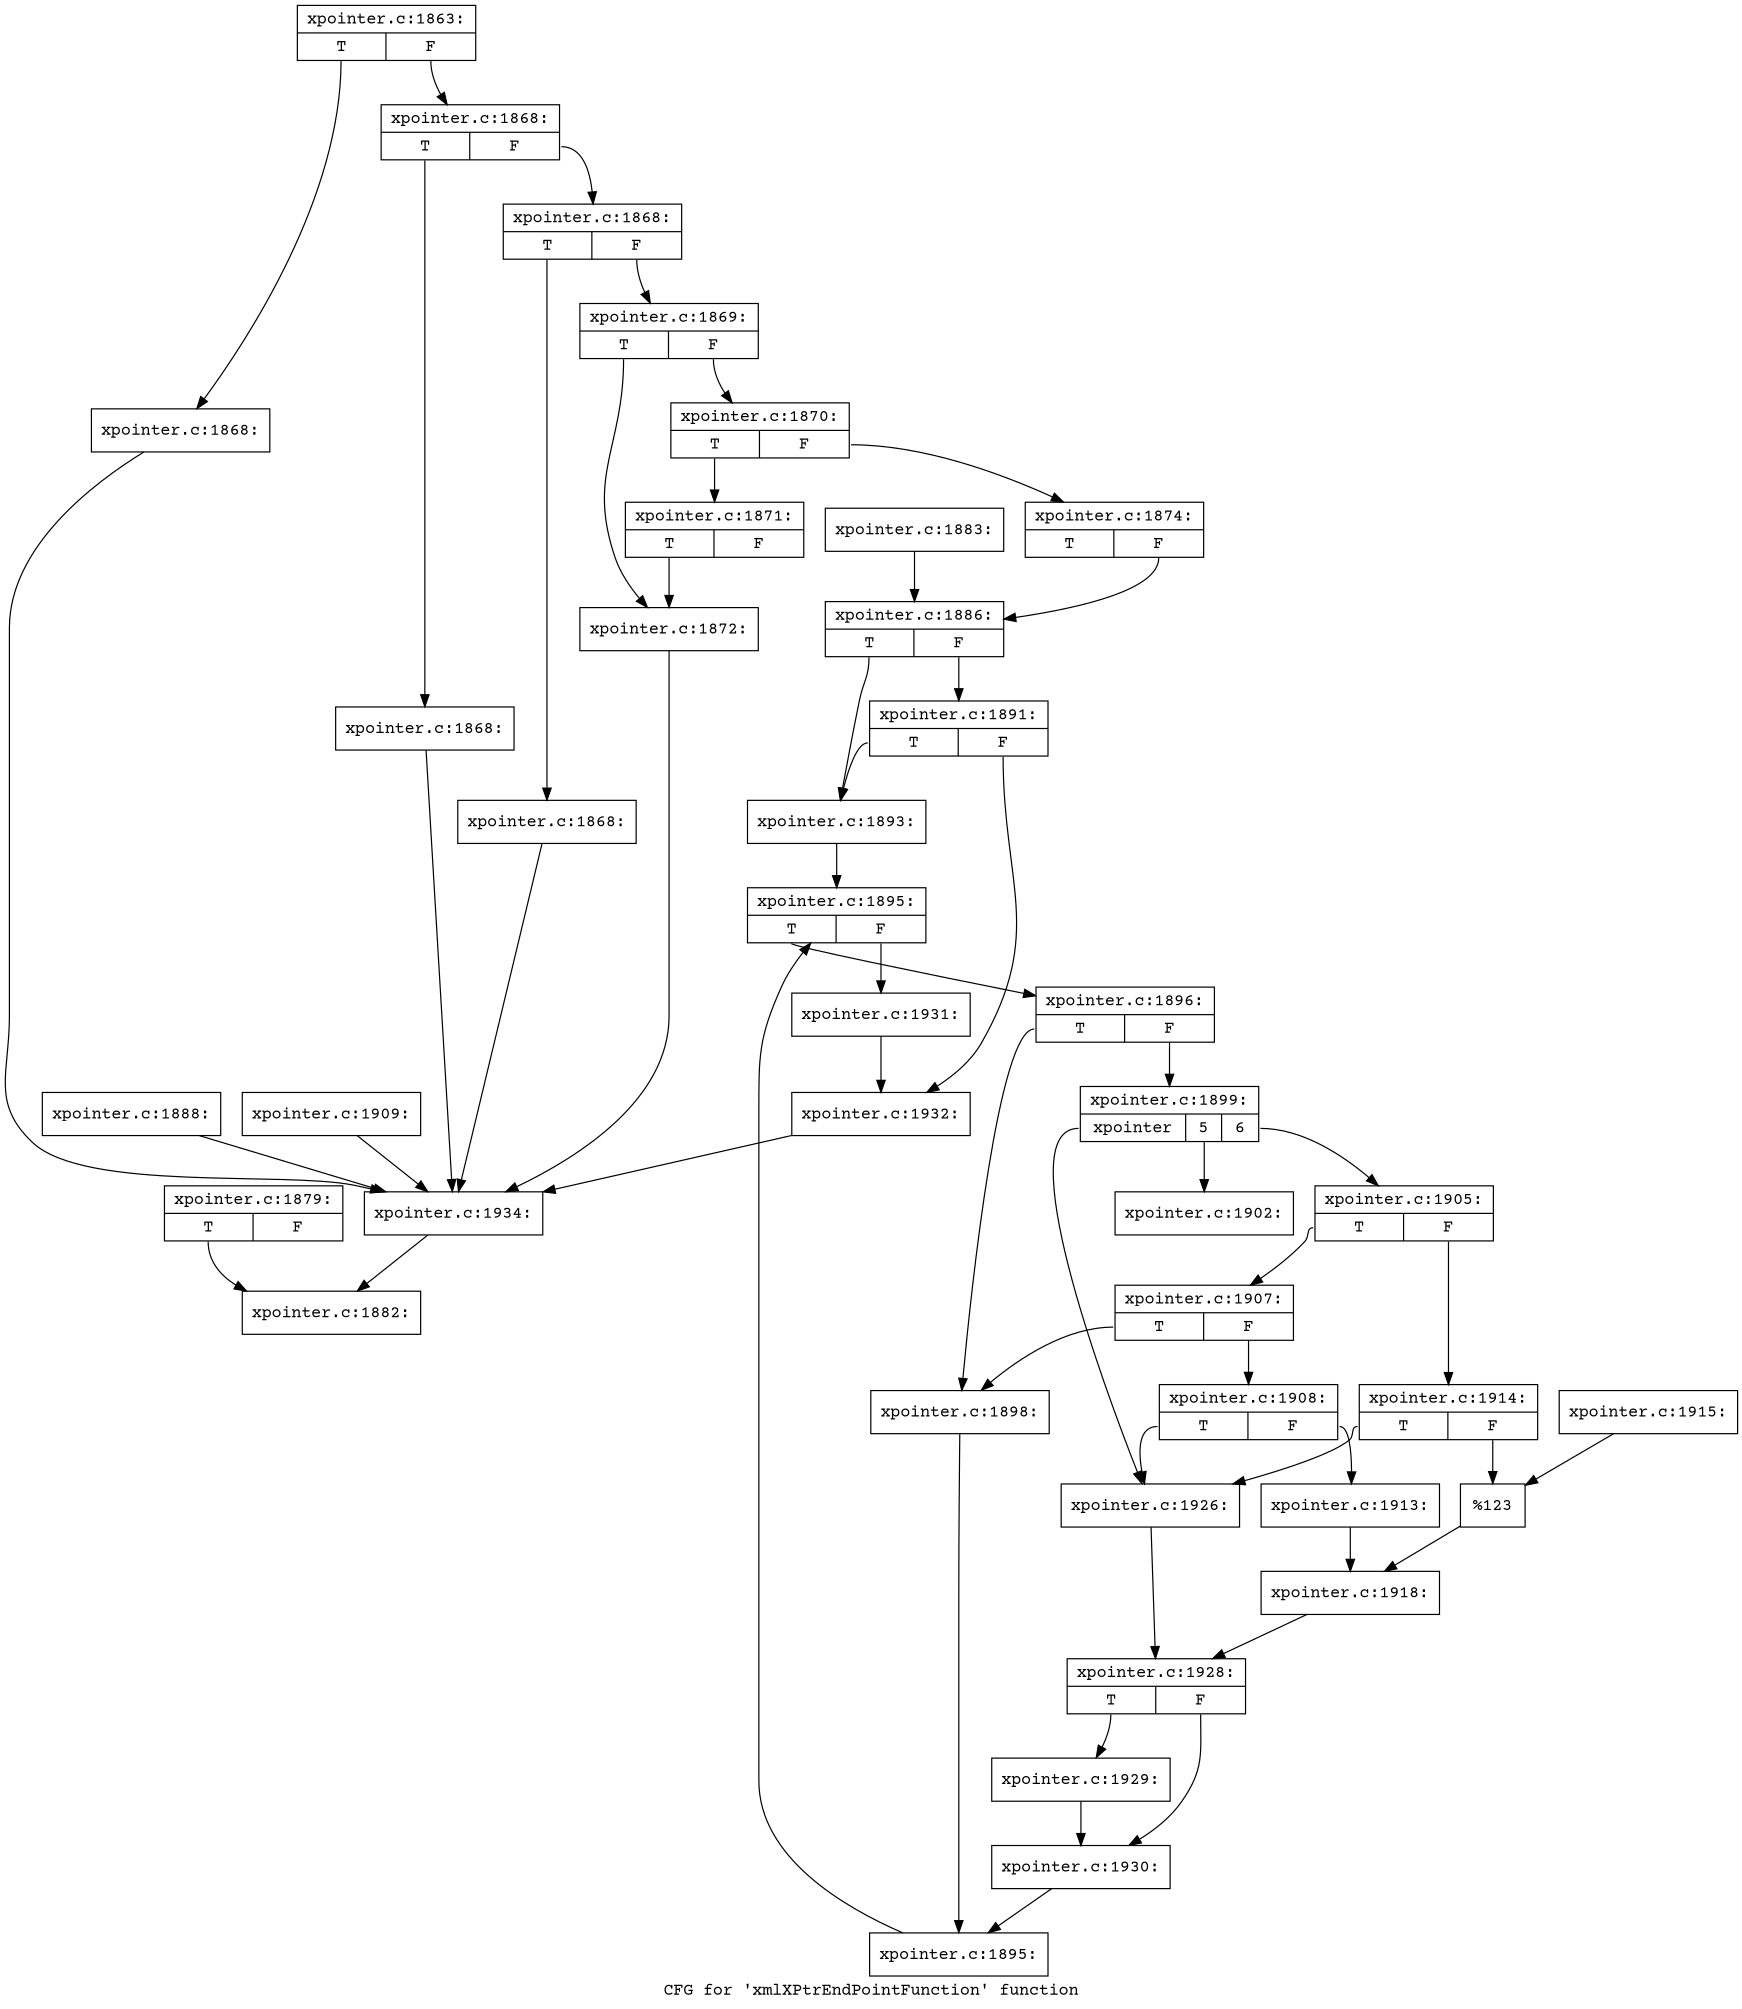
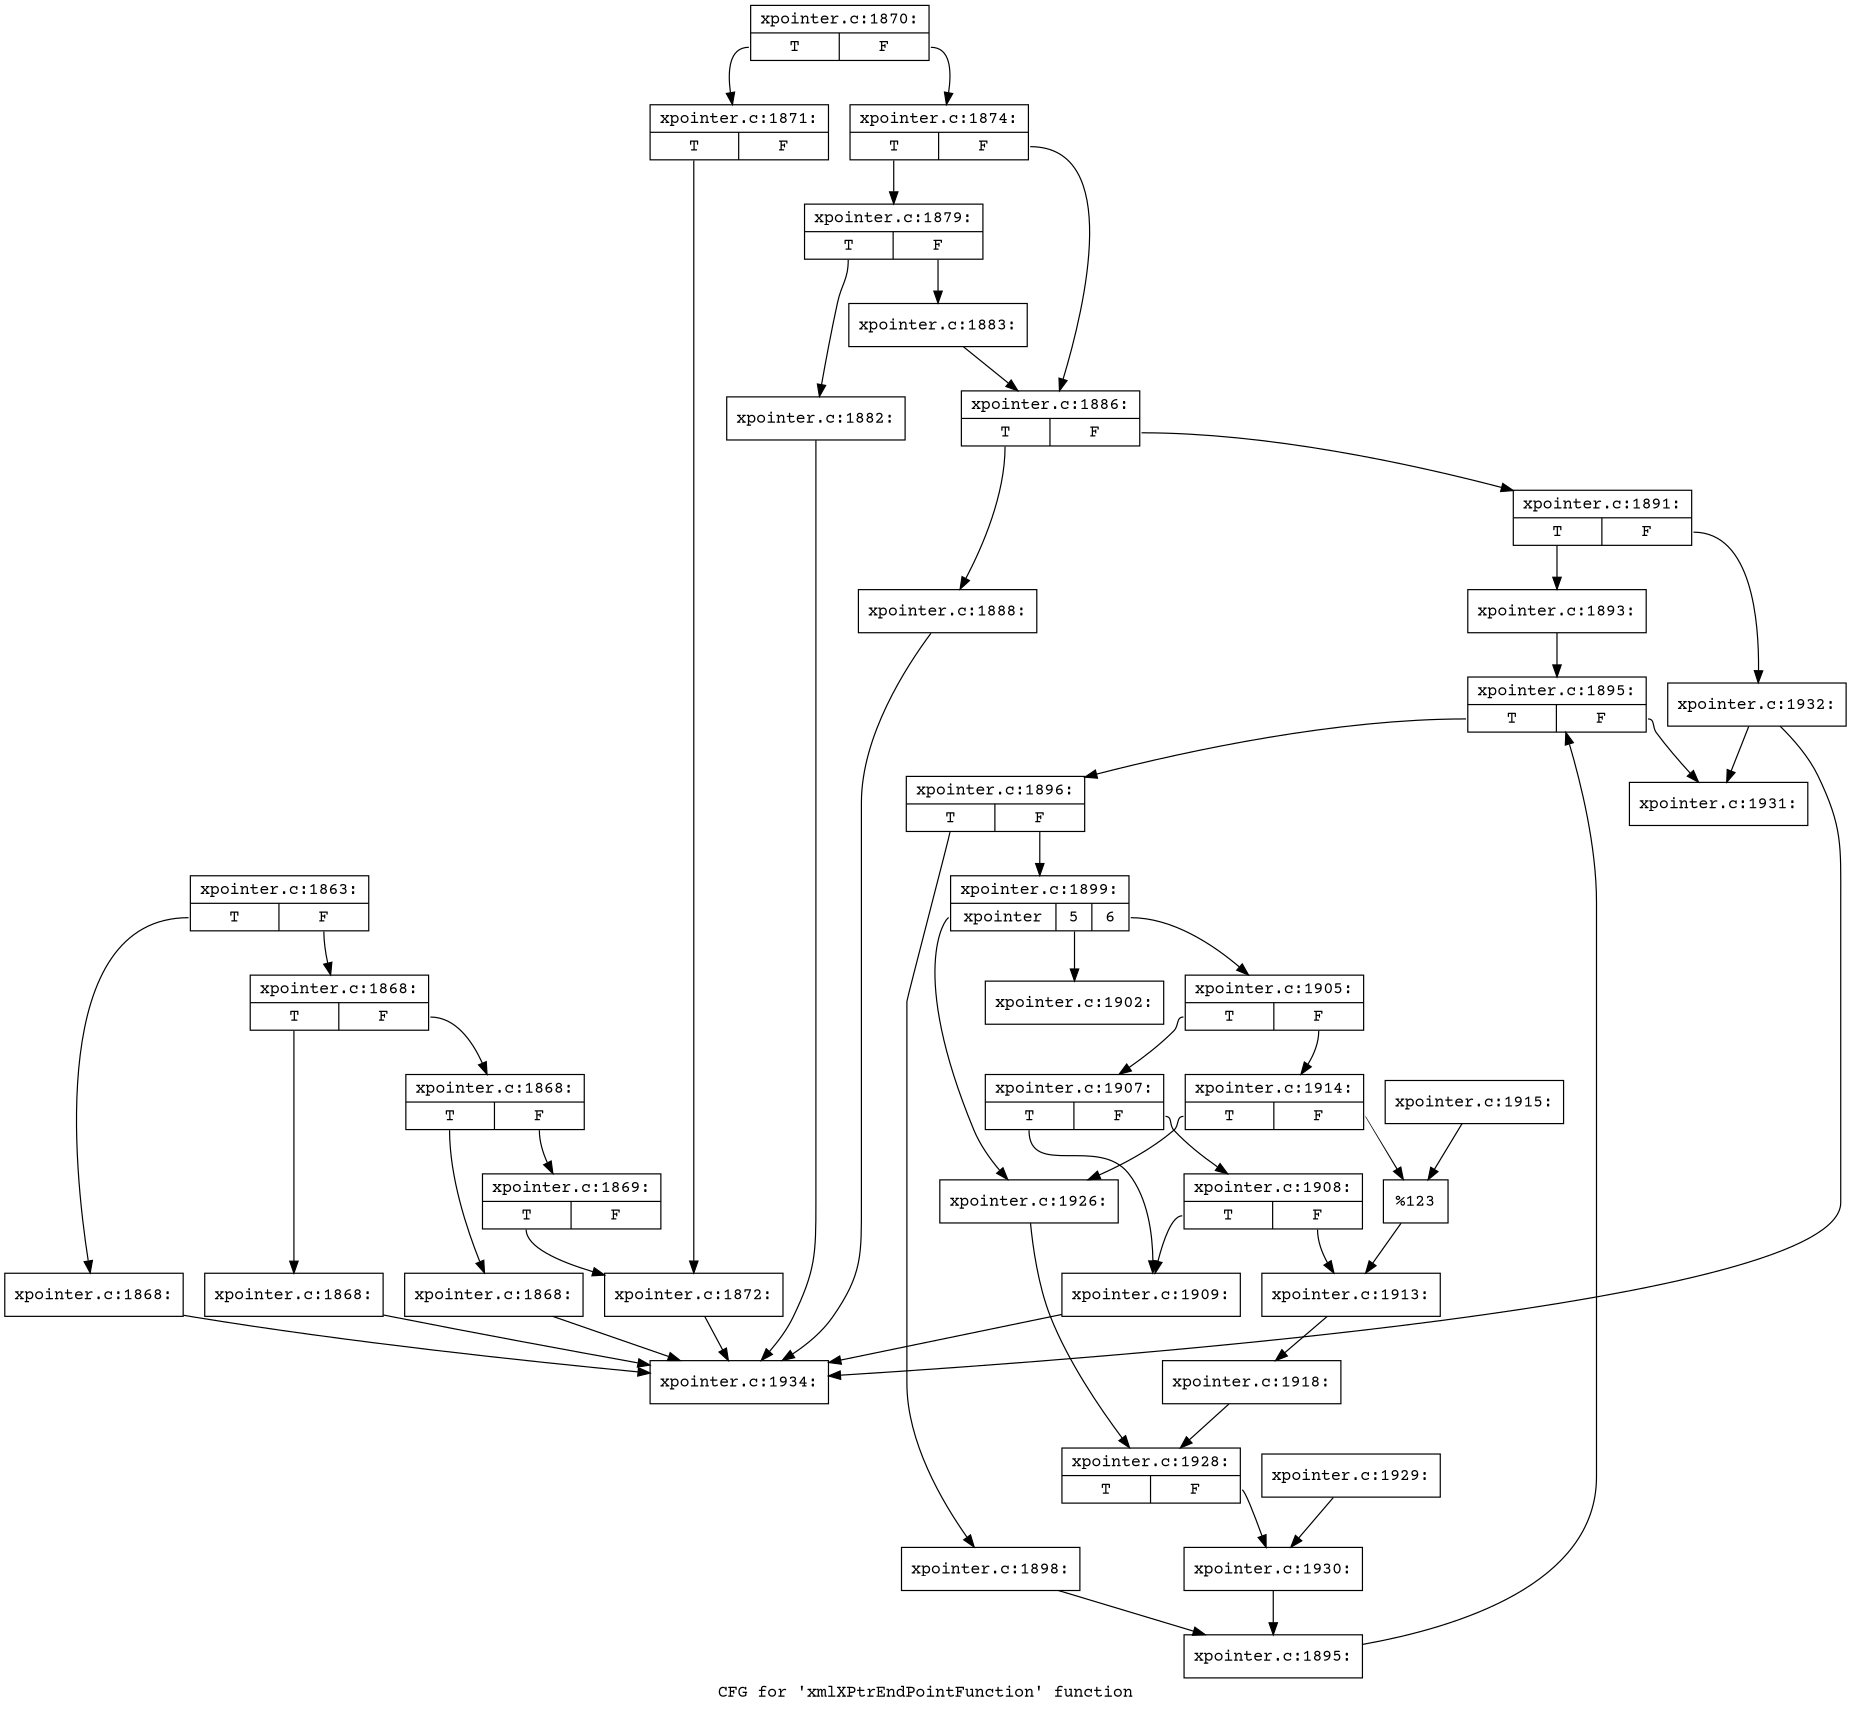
none -> (894, 176)
none -> (938, 275)
(717, 377) -> none
(855, 722) -> (993, 515)
(881, 1058) -> (1740, 749)
(397, 1259) -> (816, 901)
(1048, 1345) -> (1109, 1160)
(1141, 1445) -> (1166, 1236)
(1428, 1545) -> (1387, 1243)
(1108, 1731) -> none
